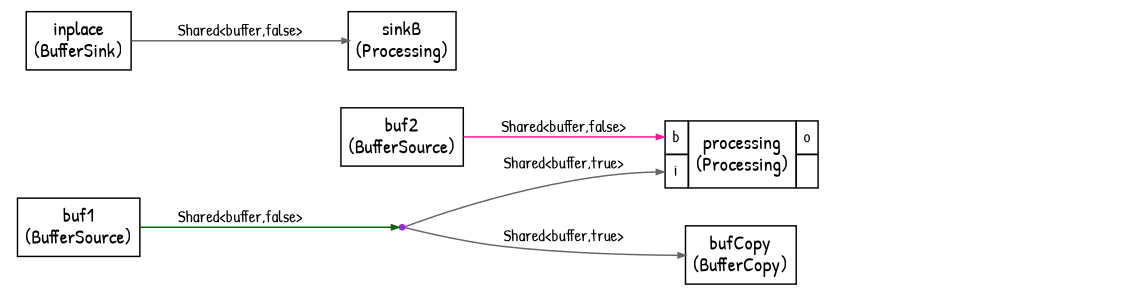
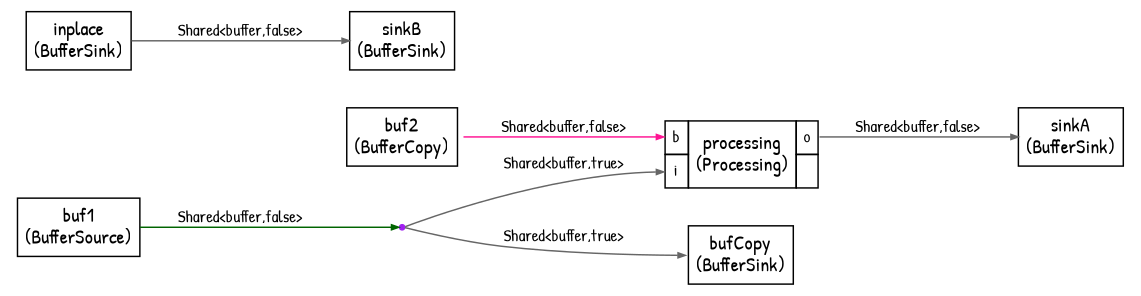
(402, 51) -> (402, 51)
none -> (1071, 137)
(402, 147) -> (402, 147)
(741, 265) -> (741, 265)
